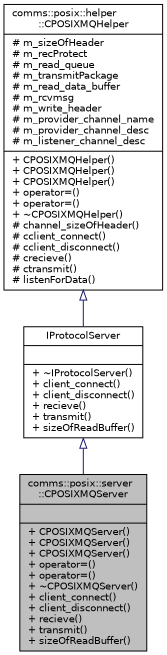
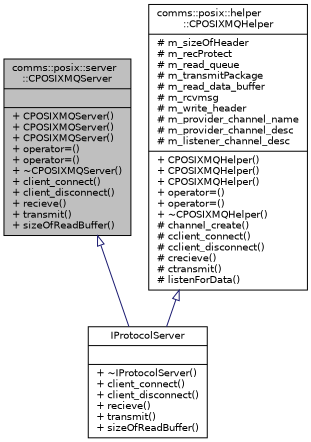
(76, 226) -> (203, 226)
(83, 461) -> (115, 286)
